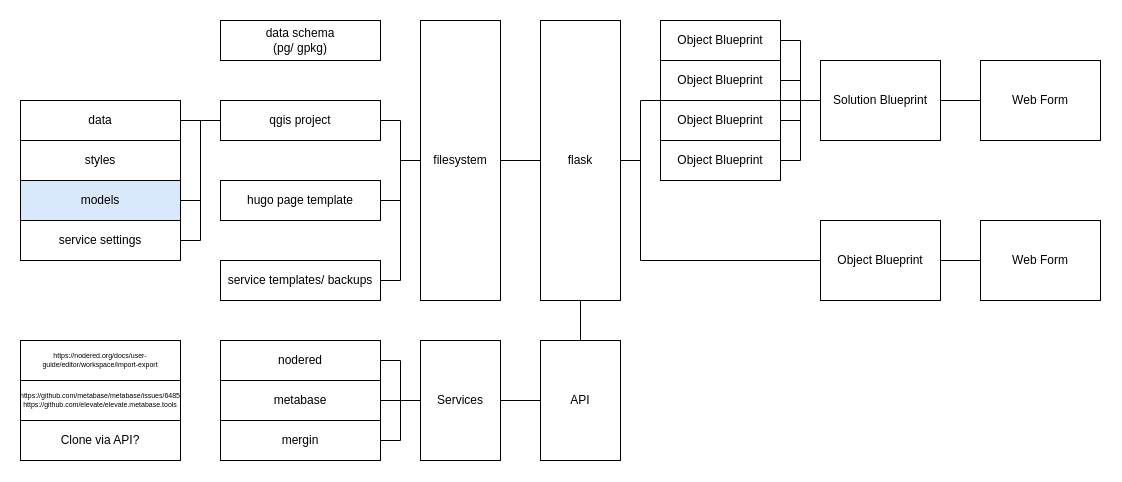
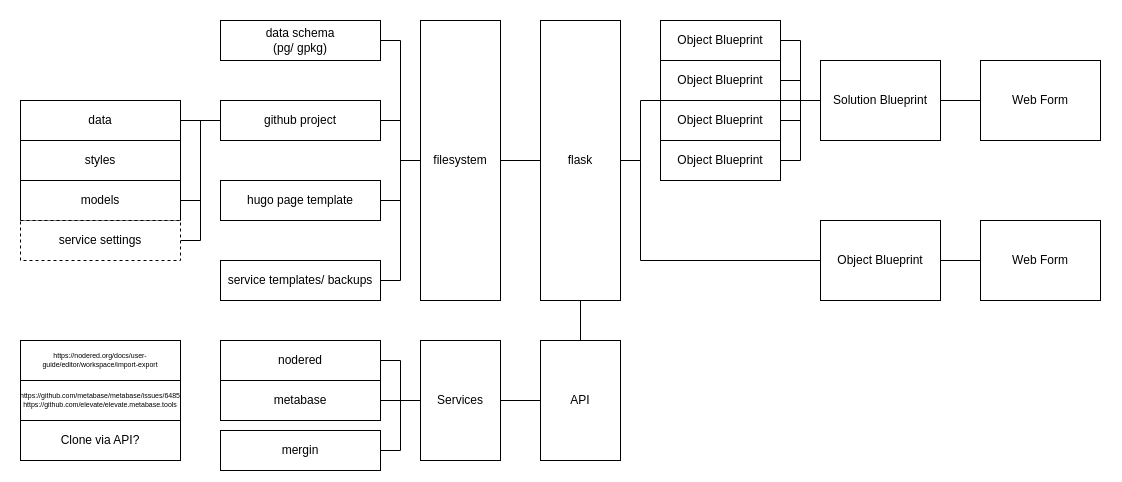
none -> (401, 70)
(301, 121) -> (301, 121)
(101, 201) -> (101, 201)
(101, 241) -> (101, 241)
(301, 441) -> (301, 451)
